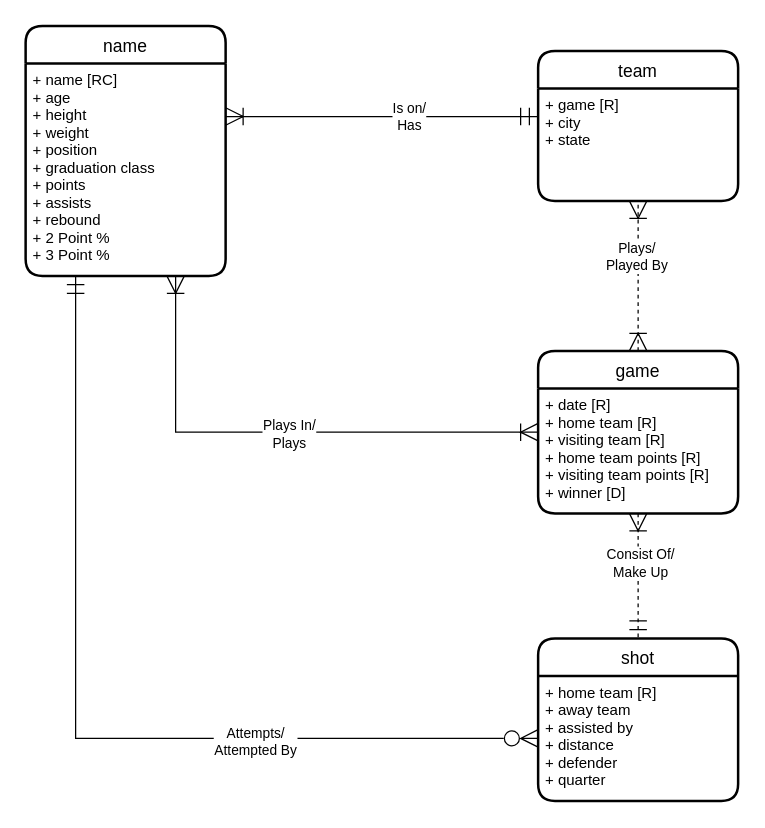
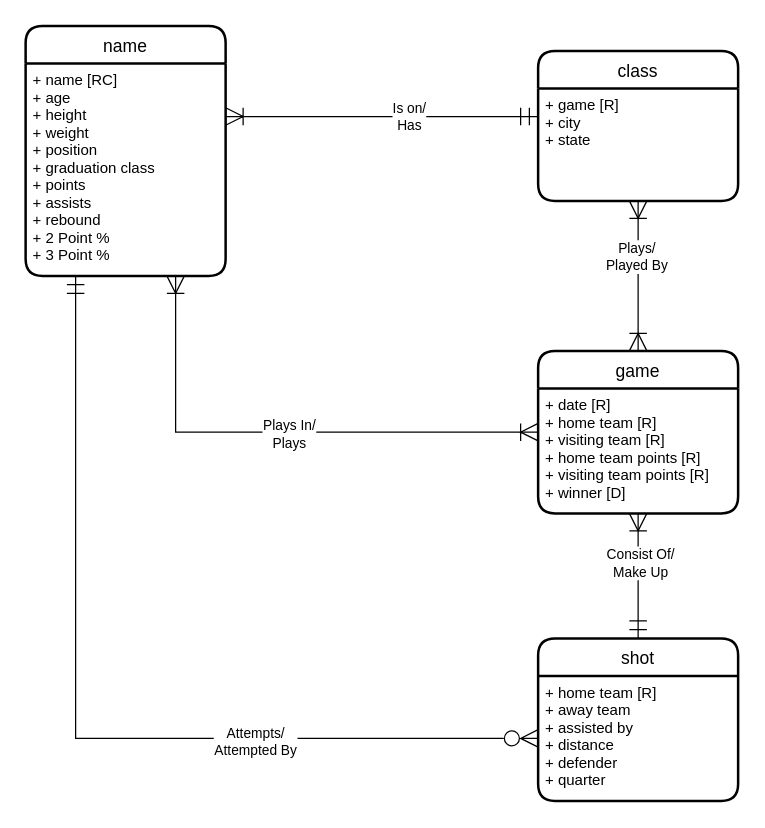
(638, 70) -> (638, 70)
(638, 311) -> (638, 311)
(638, 606) -> (638, 606)
